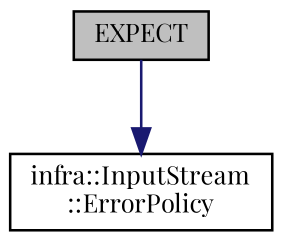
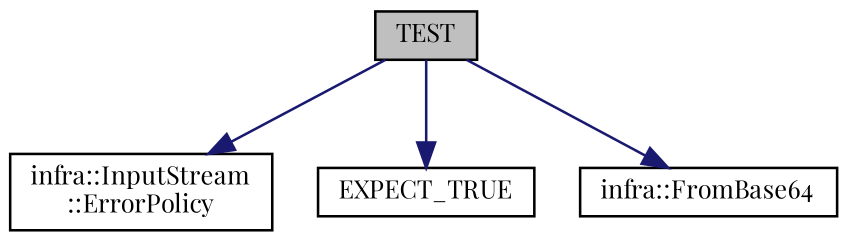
(141, 36) -> (426, 36)
none -> (426, 192)
none -> (709, 192)
